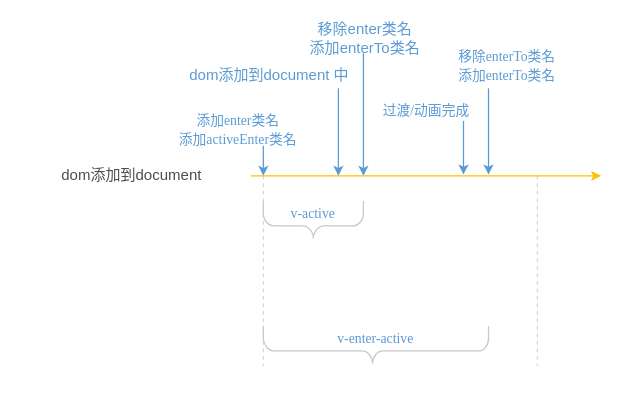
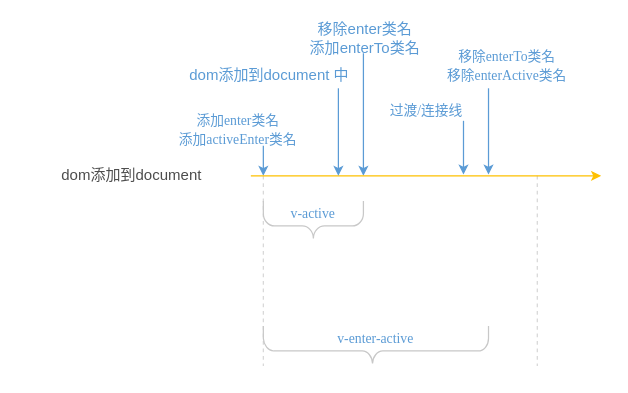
(507, 66) -> (507, 66)
(426, 111) -> (426, 111)
